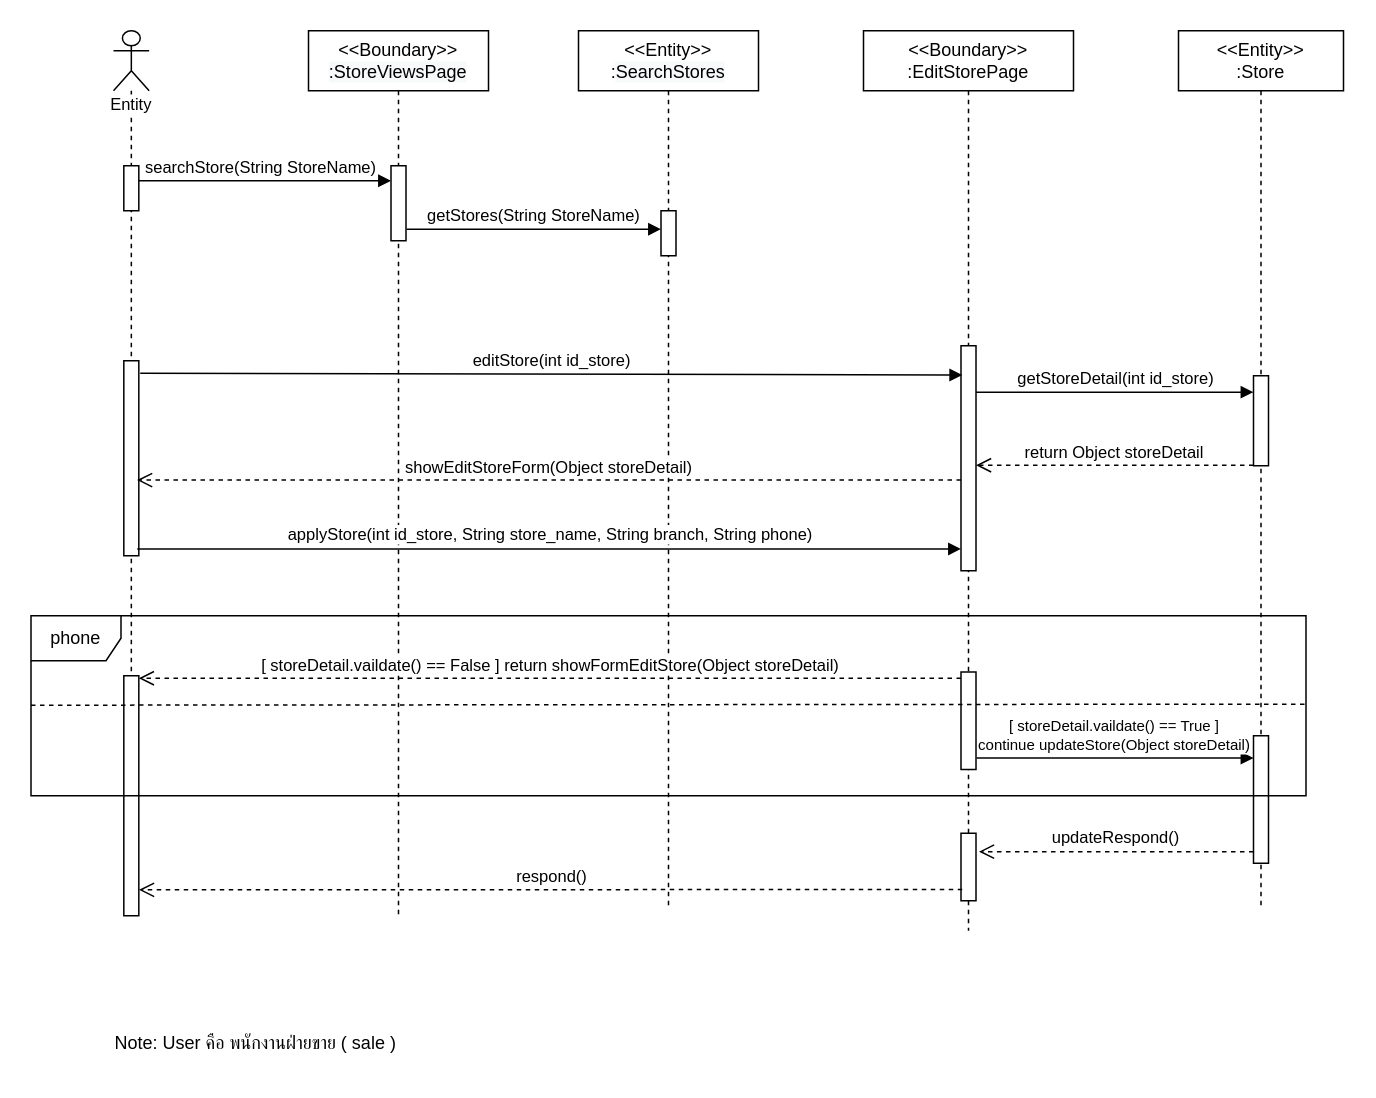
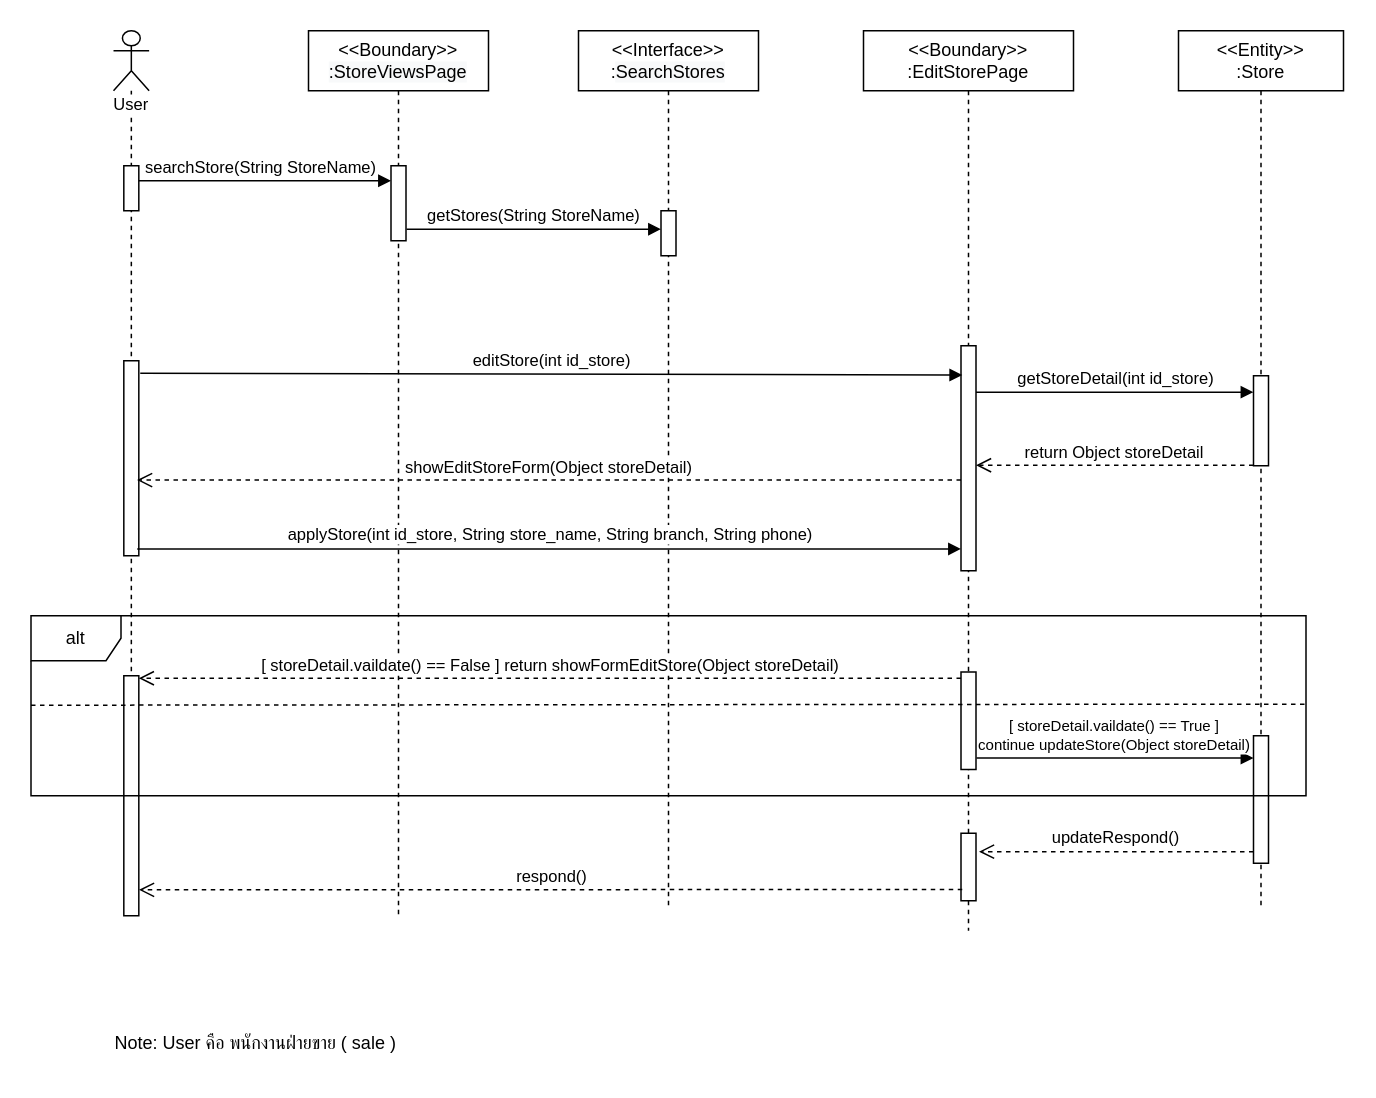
(668, 61) -> (668, 61)
(131, 115) -> (131, 115)
(76, 638) -> (76, 638)
